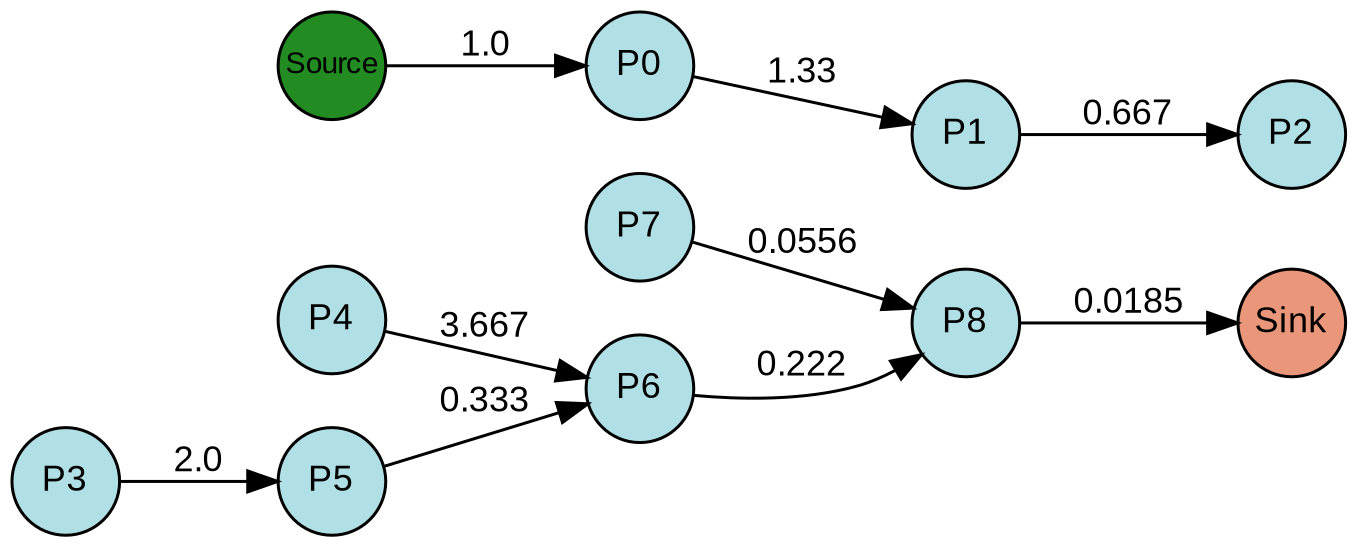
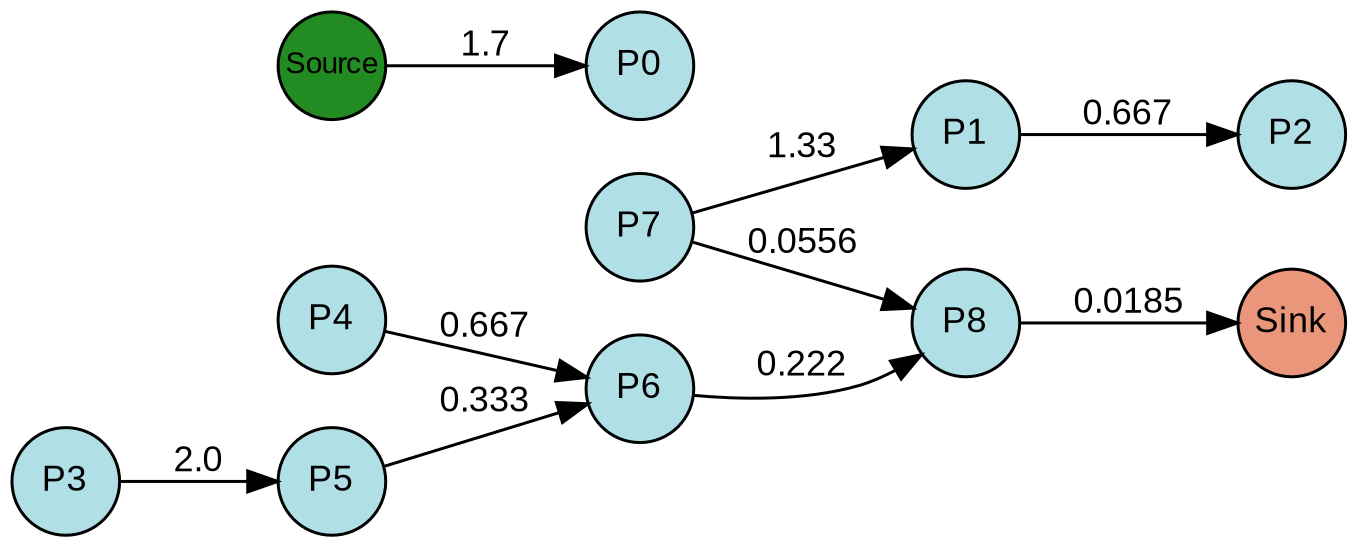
(486, 46) -> (486, 46)
(788, 97) -> (789, 185)
(486, 327) -> (486, 327)
